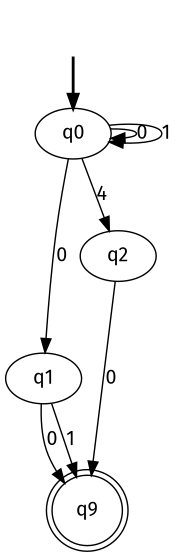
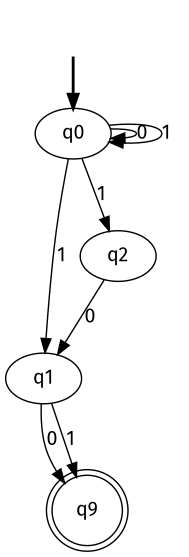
(102, 195) -> (102, 195)
(62, 256) -> (62, 256)
(104, 371) -> (85, 311)
